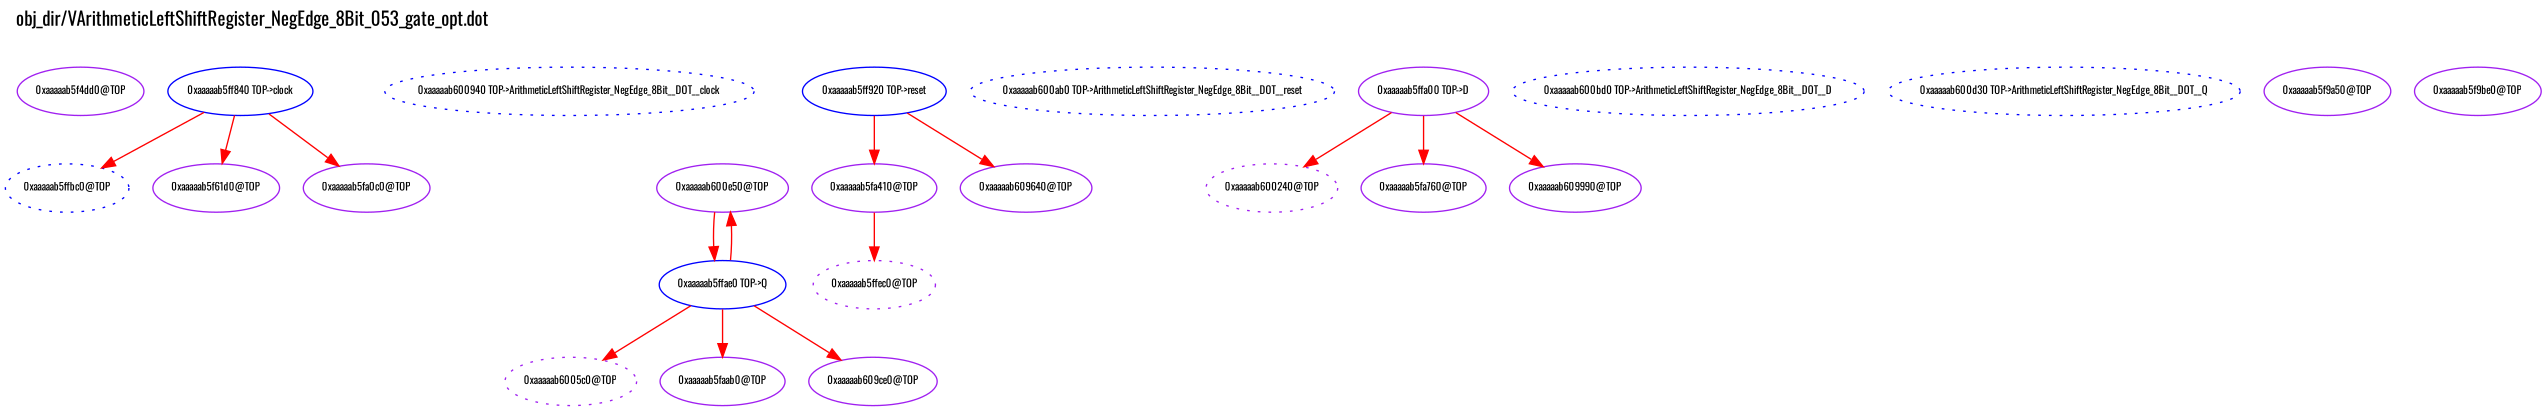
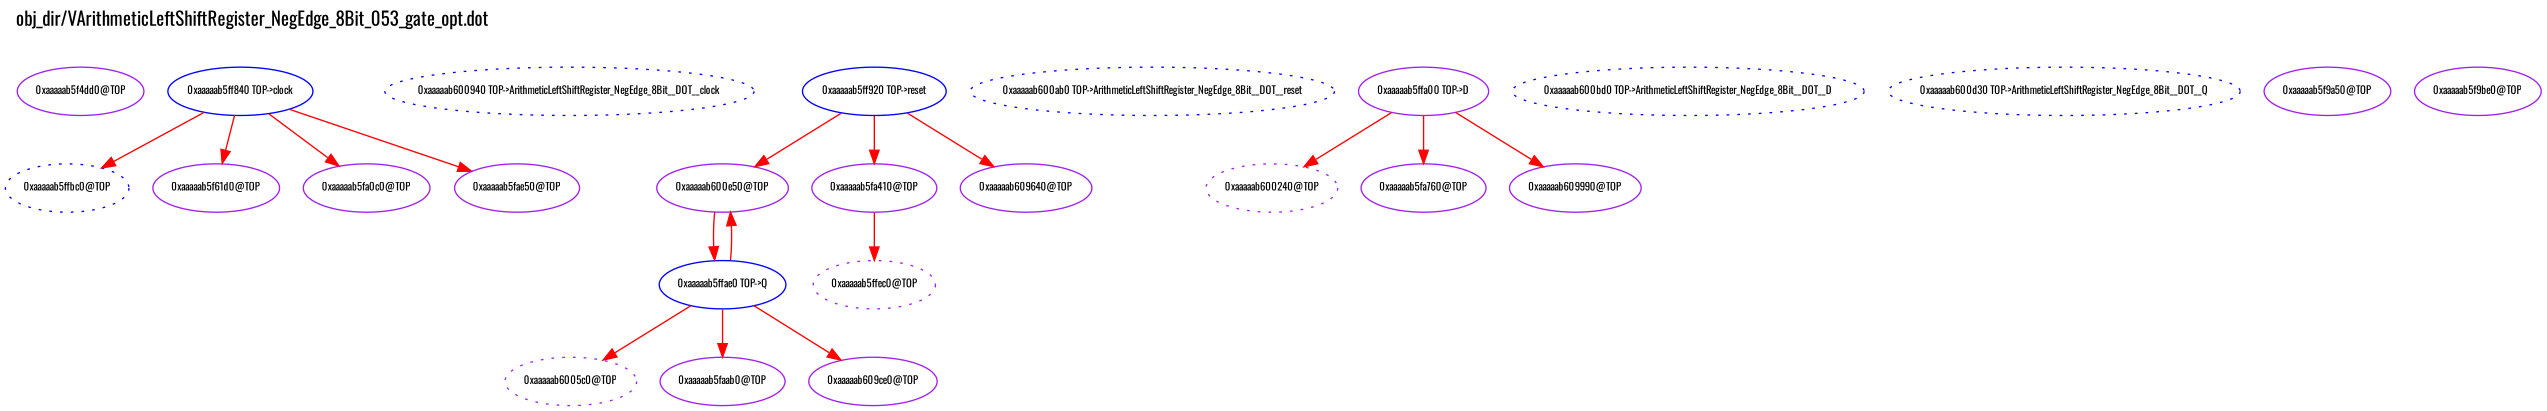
none -> (804, 136)
none -> (517, 188)
